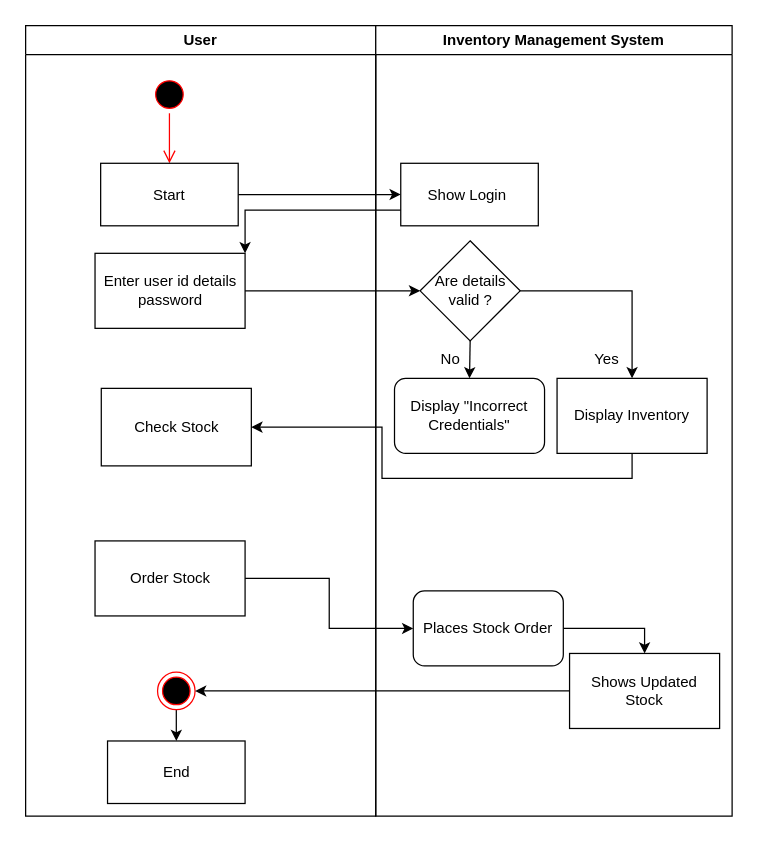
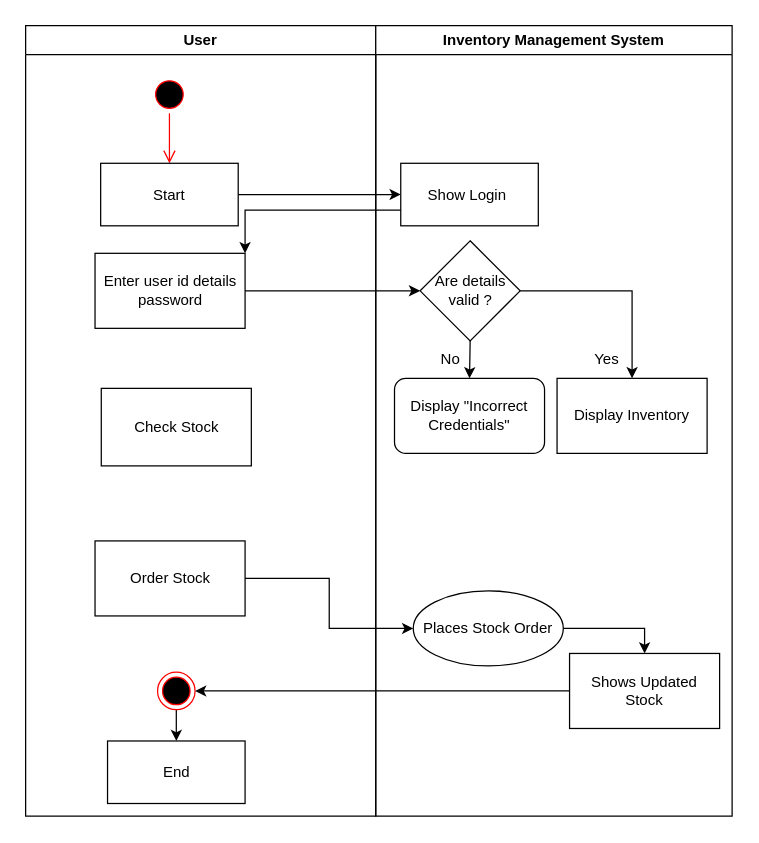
(433, 478) -> none
(488, 628) -> (488, 628)
